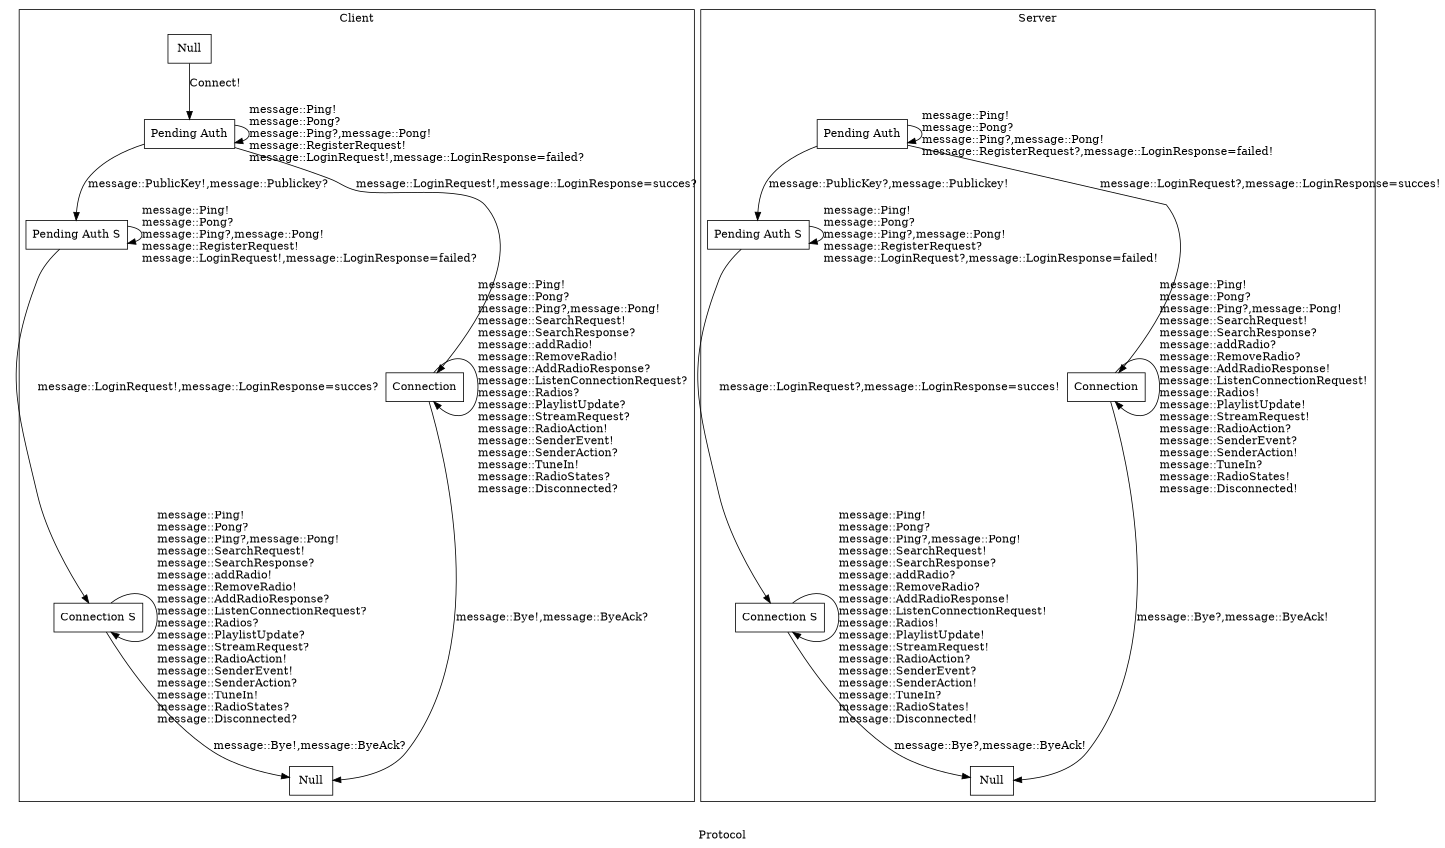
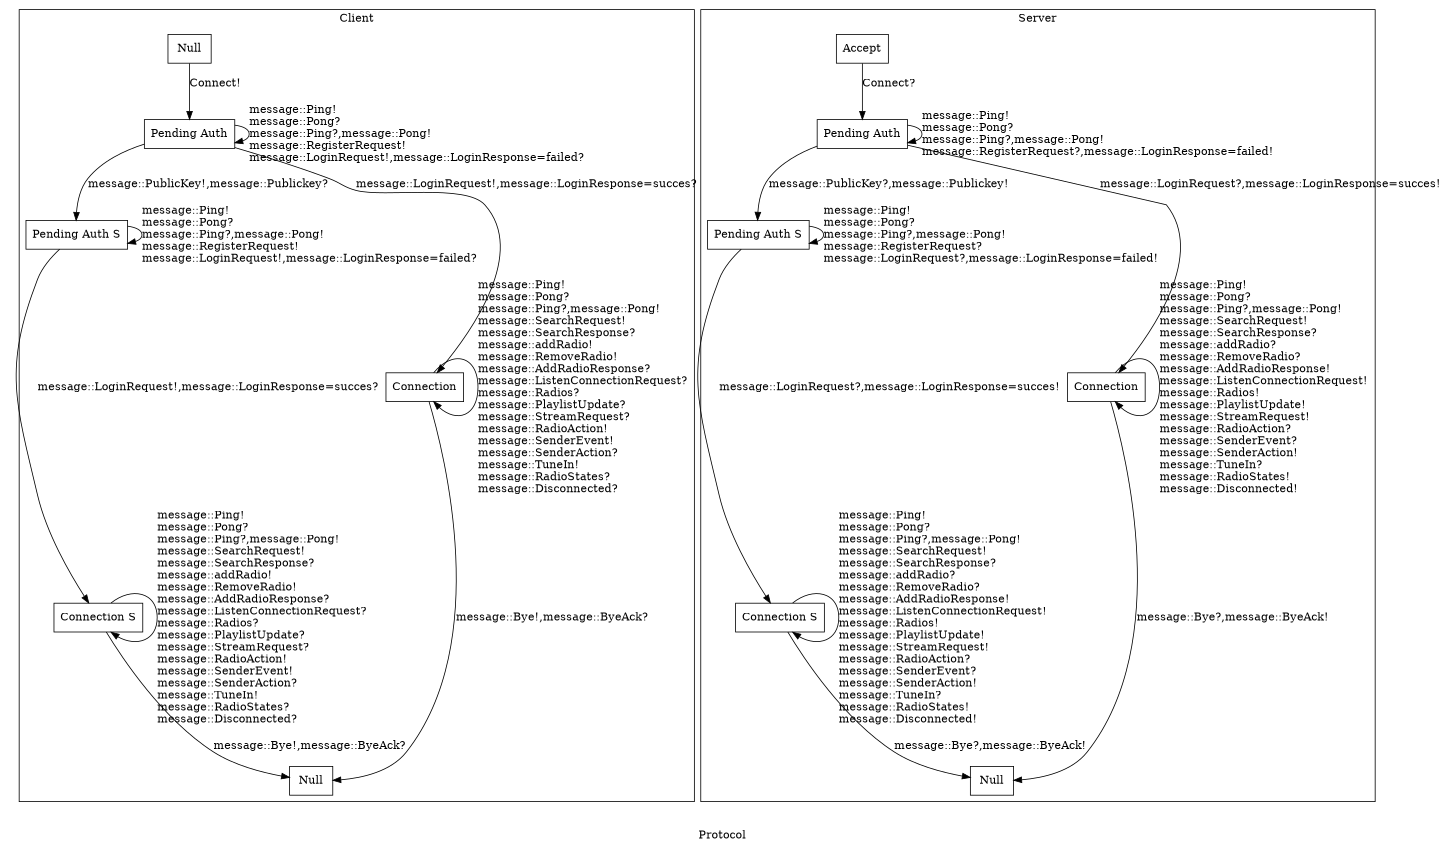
none -> (862, 49)
